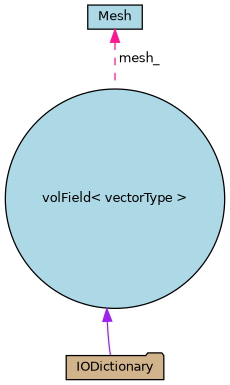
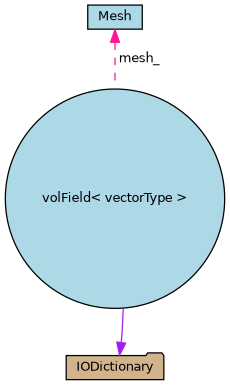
(108, 338) -> (122, 326)
